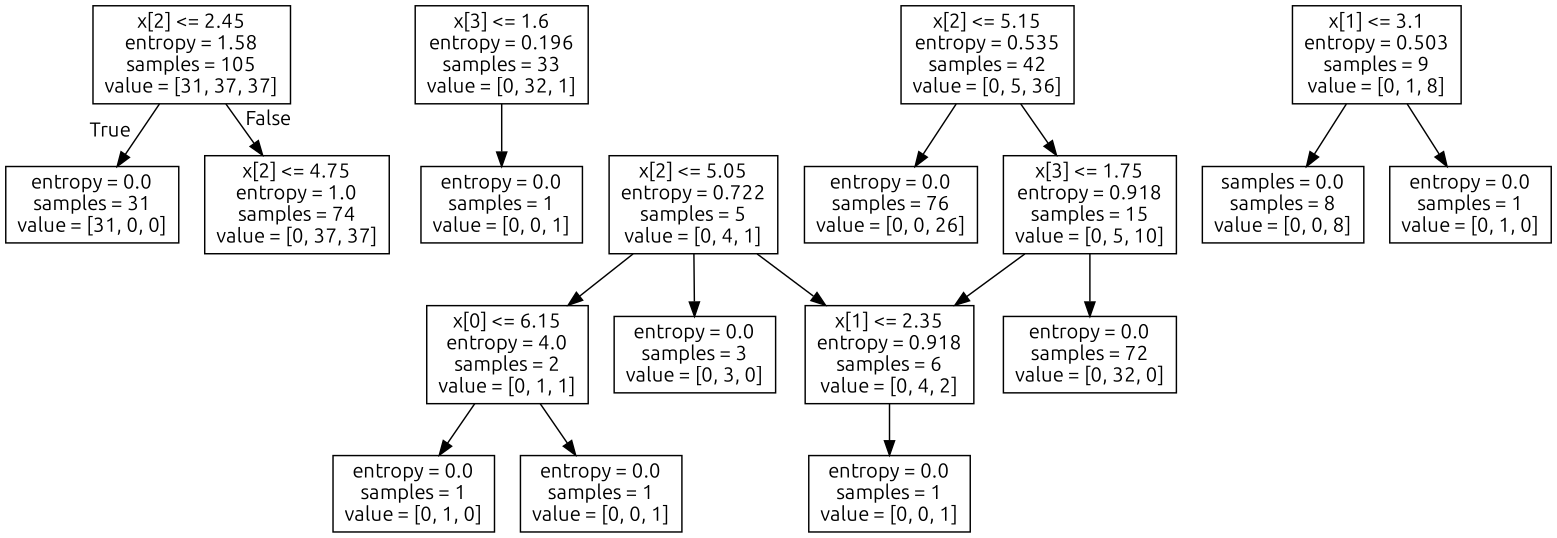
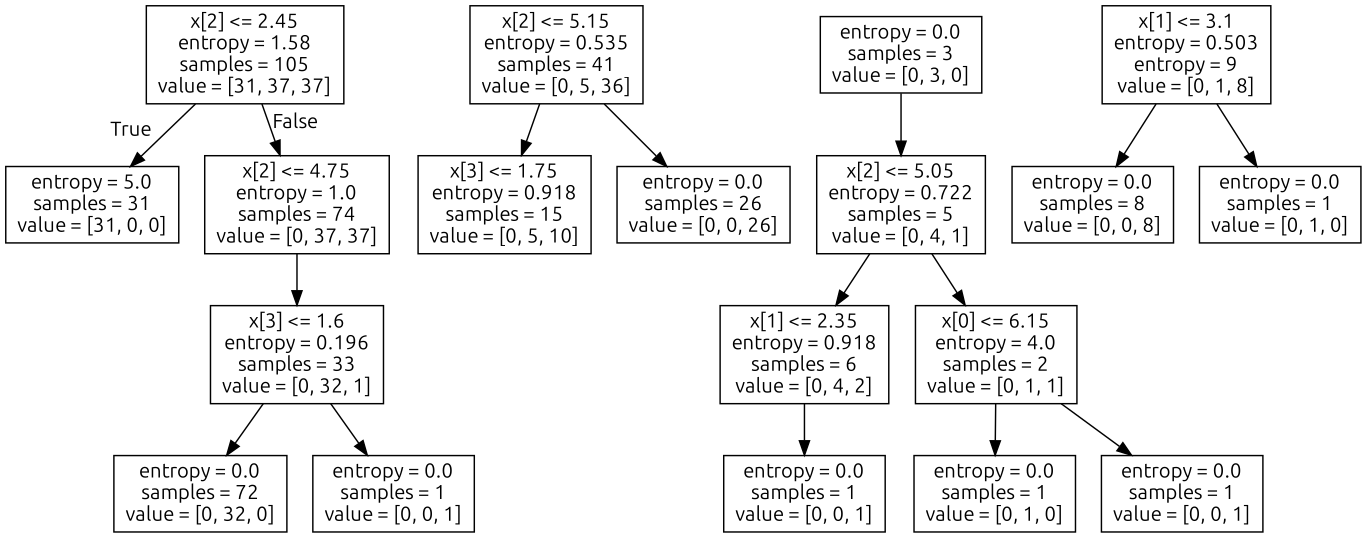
(988, 55) -> (556, 55)
(1377, 55) -> (1186, 55)
(92, 205) -> (92, 205)
(891, 205) -> (704, 205)
(1283, 205) -> (1093, 205)
none -> (297, 272)
(996, 275) -> none
(694, 278) -> (901, 117)
(1090, 278) -> (249, 423)
